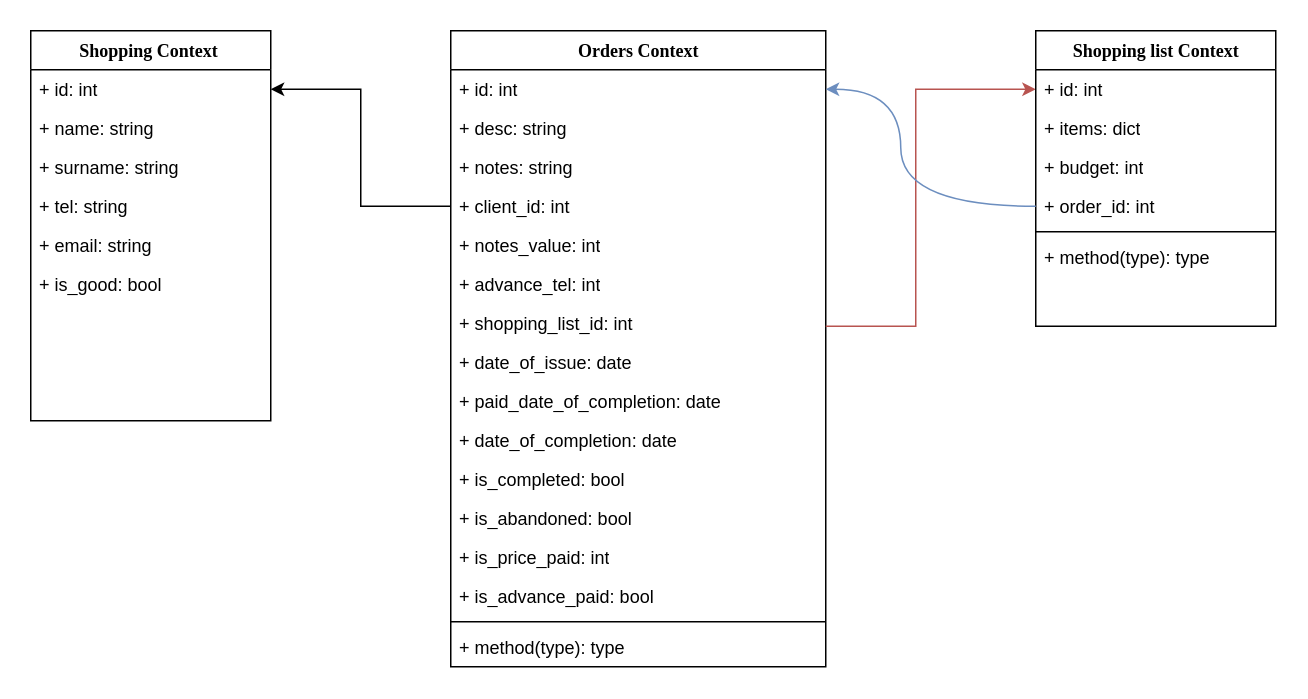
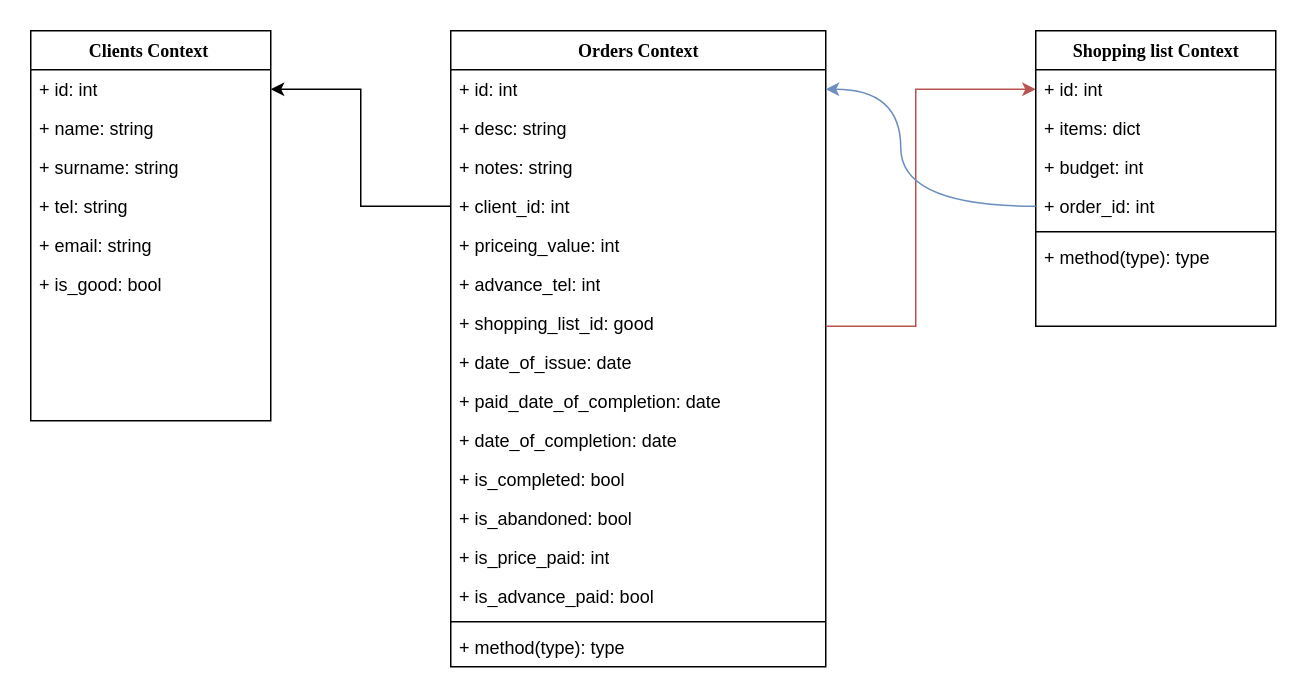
(152, 52) -> (152, 52)
(539, 247) -> (549, 247)
(557, 325) -> (564, 325)
